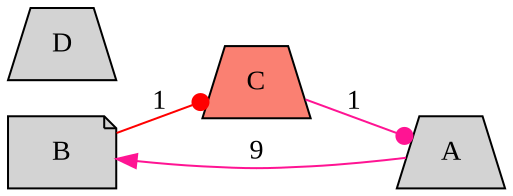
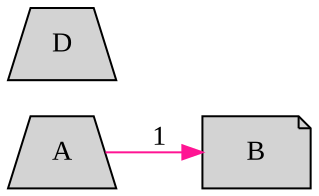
(257, 82) -> none
(257, 151) -> (159, 137)
